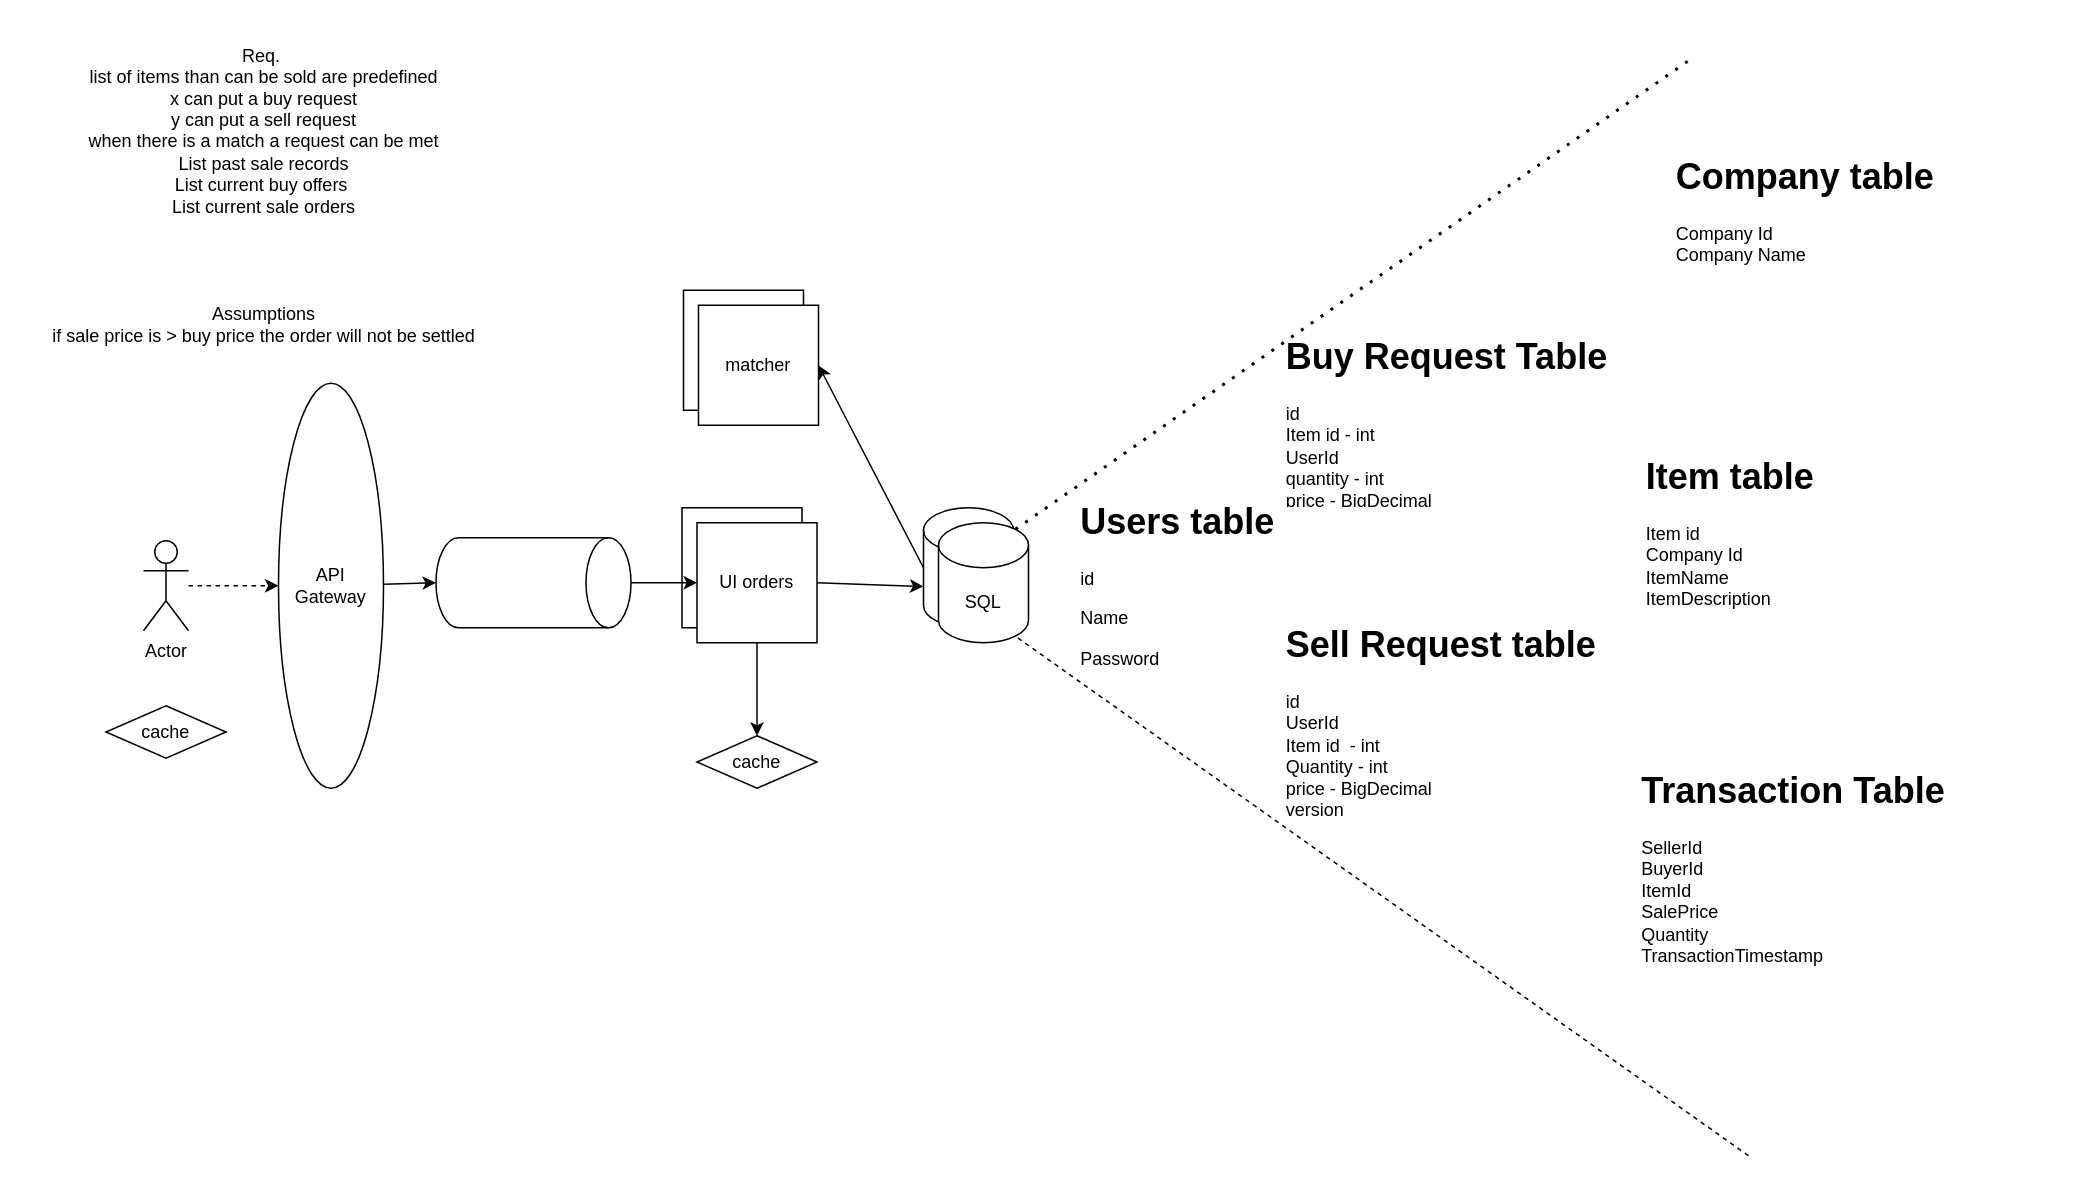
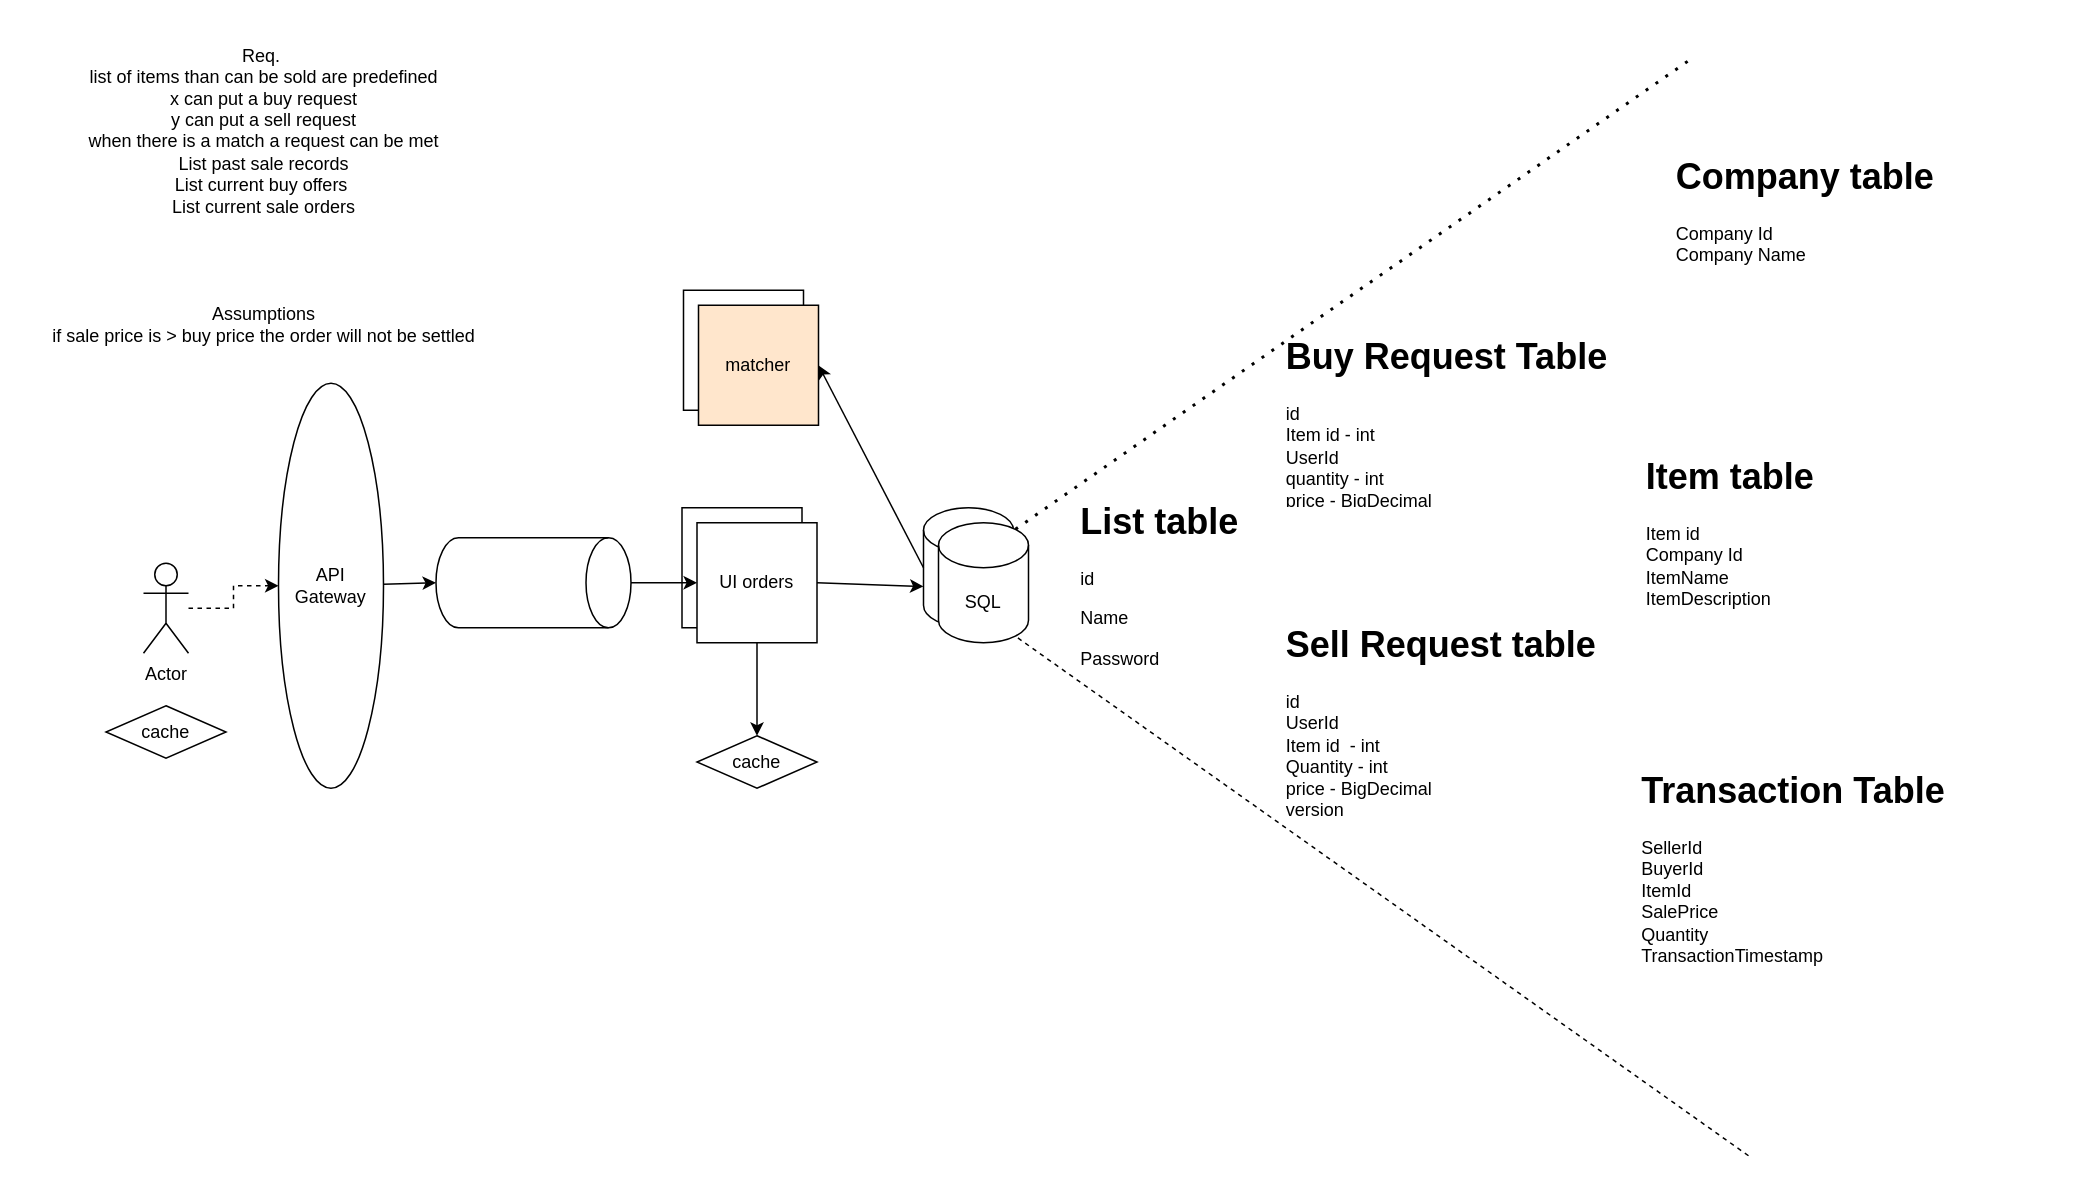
(758, 365) -> (758, 365)
(1132, 521) -> (1124, 521)
(166, 586) -> (166, 608)
